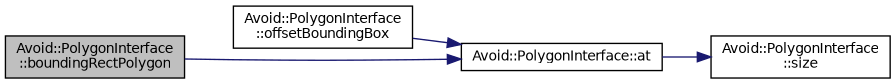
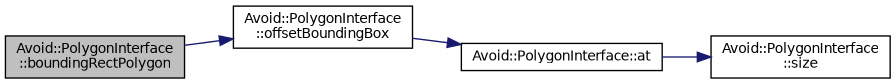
(316, 60) -> (202, 43)
